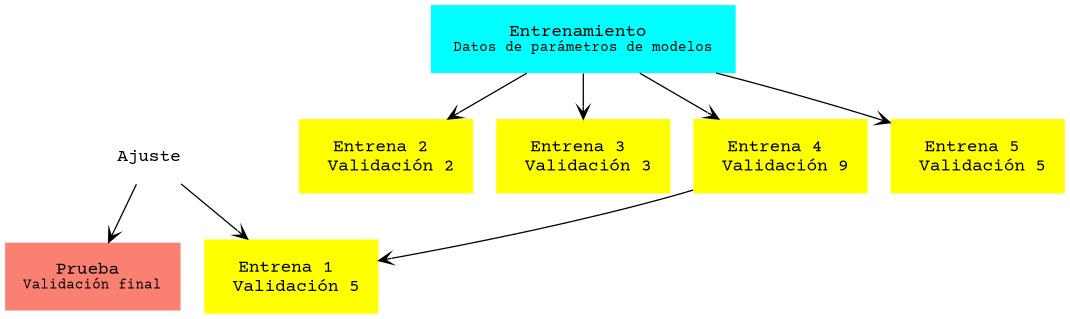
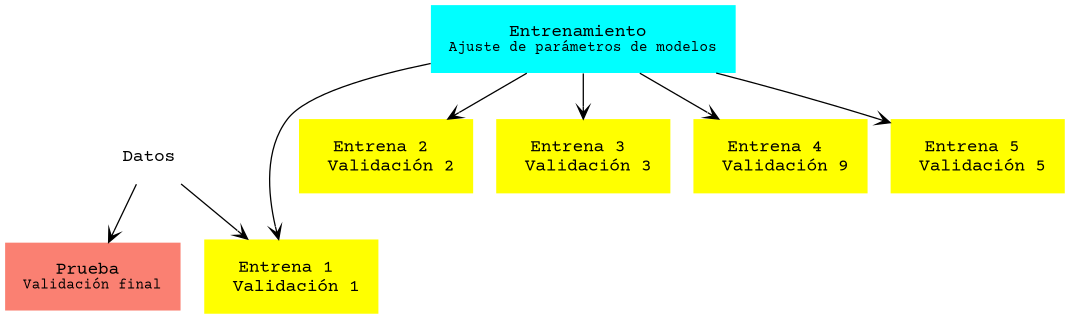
(583, 47) -> (583, 47)
(149, 156) -> (149, 156)
(543, 228) -> (304, 105)
(291, 286) -> (291, 286)
